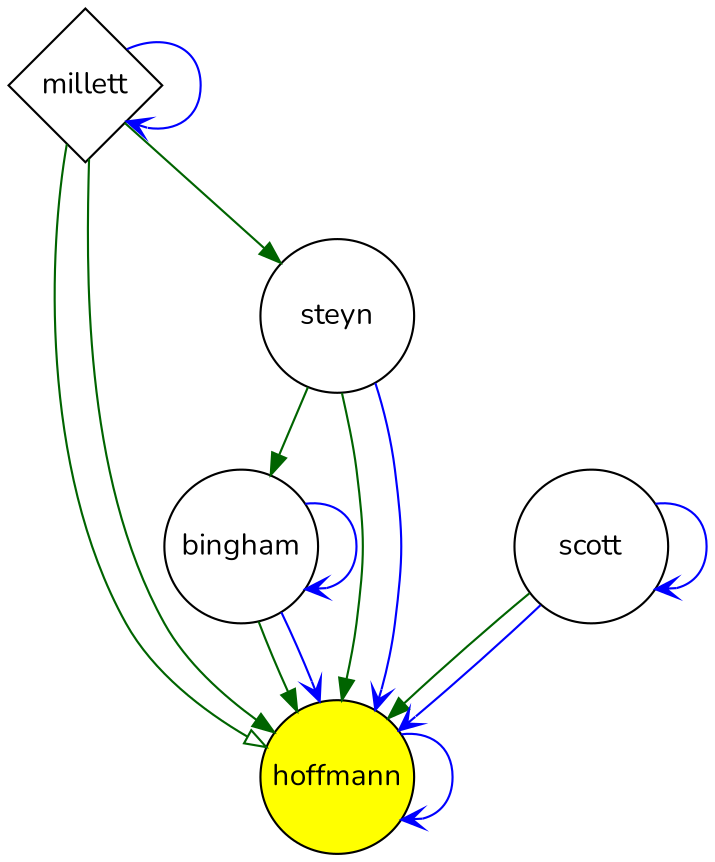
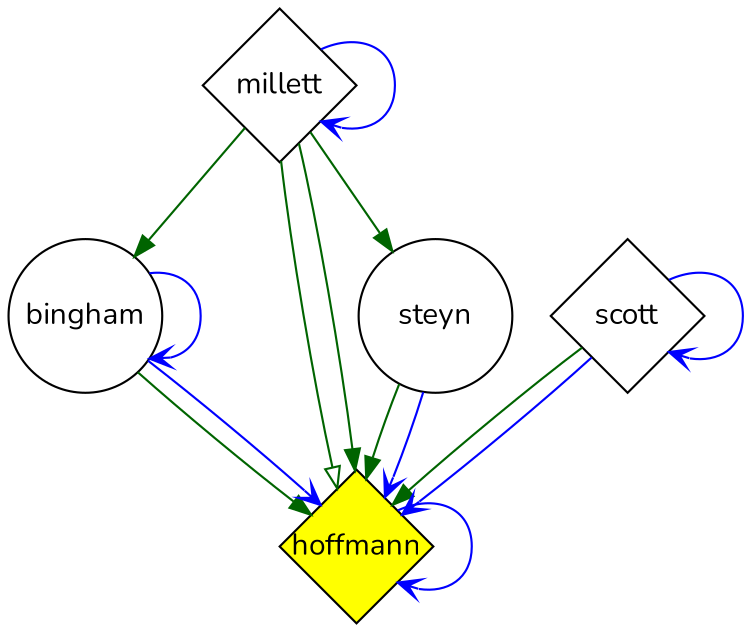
(294, 421) -> (197, 184)
(591, 546) -> (628, 316)
(337, 777) -> (356, 546)
